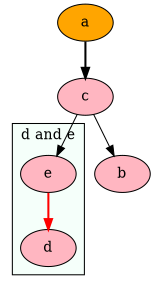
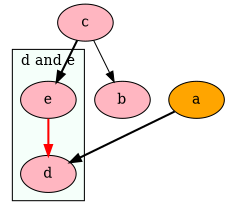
(85, 55) -> (127, 135)
(69, 131) -> (69, 56)
